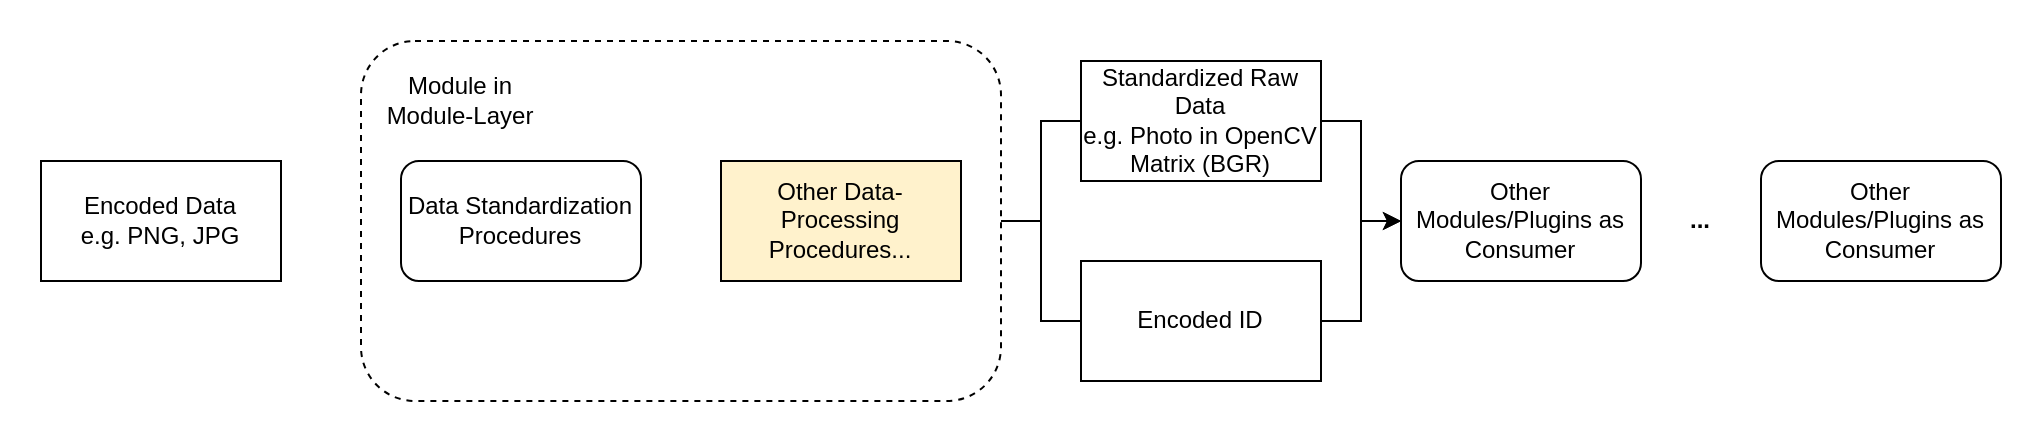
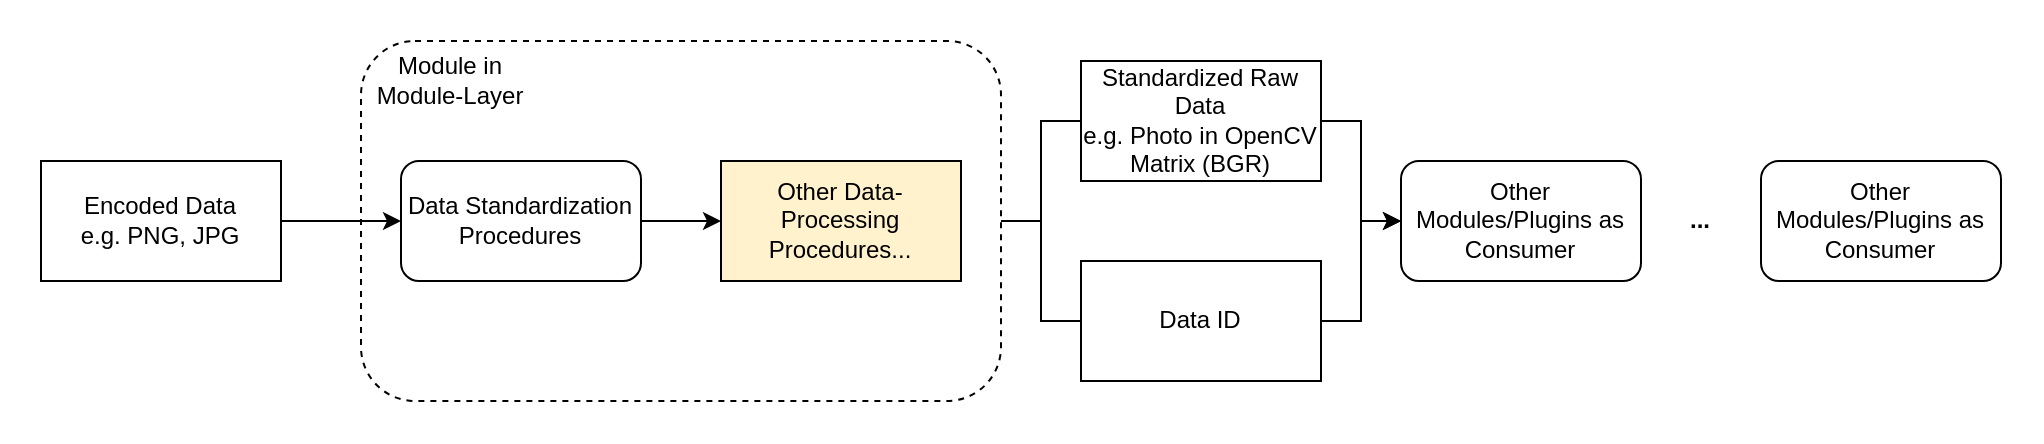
(461, 101) -> (451, 81)
none -> (334, 221)
none -> (674, 221)
(1201, 321) -> (1201, 321)
